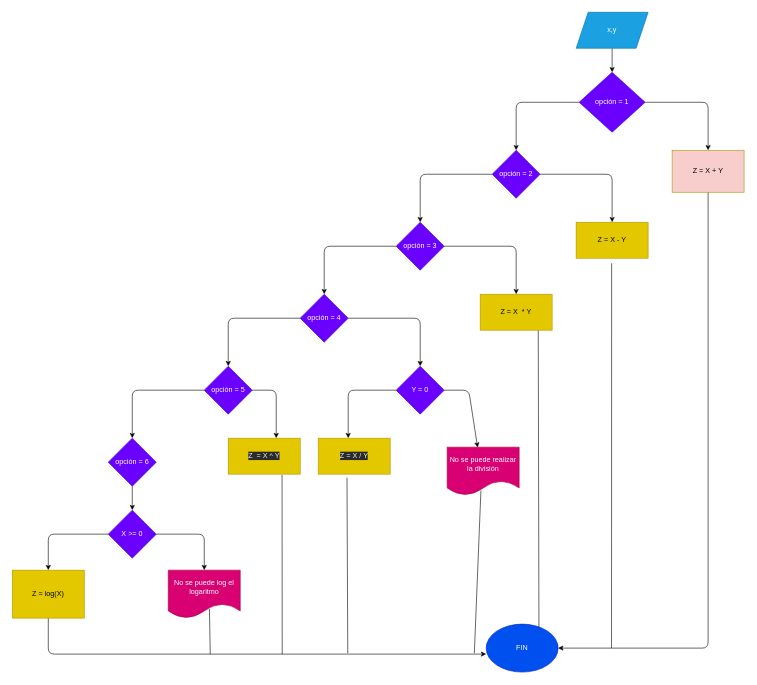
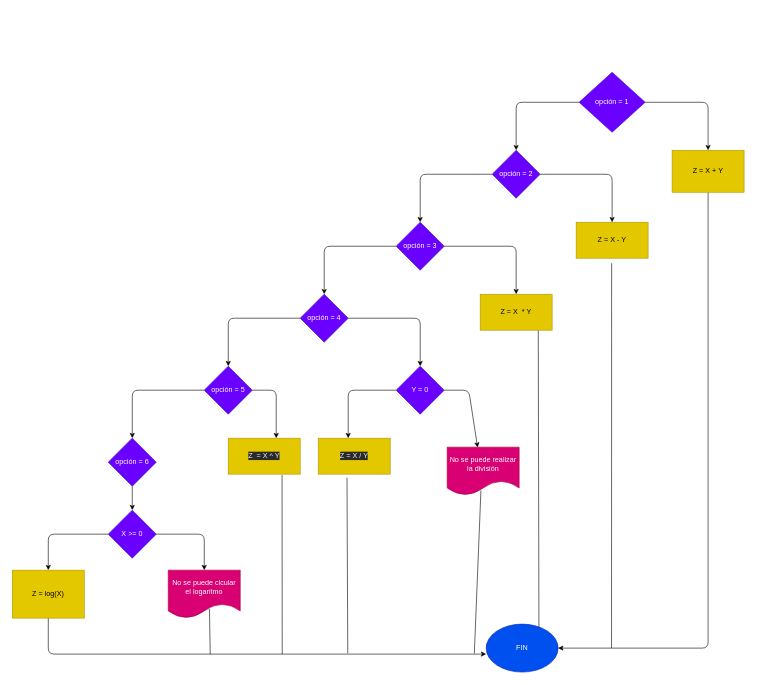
(612, 30) -> none
(612, 66) -> none
(708, 171) -> (708, 171)
(204, 587) -> (204, 587)
